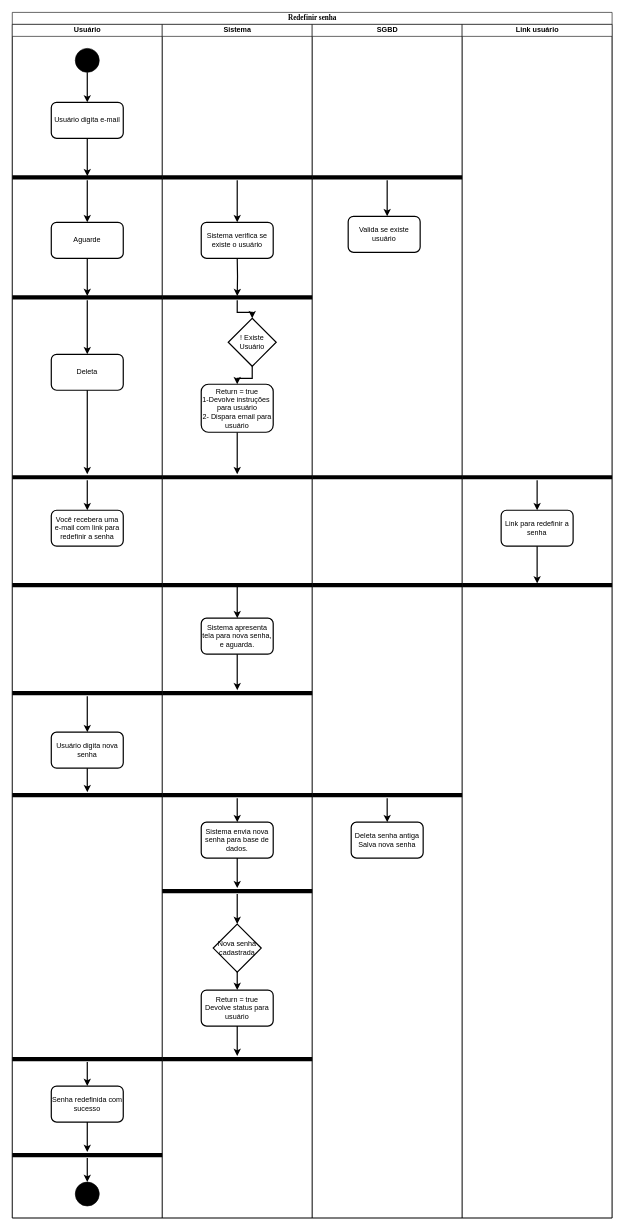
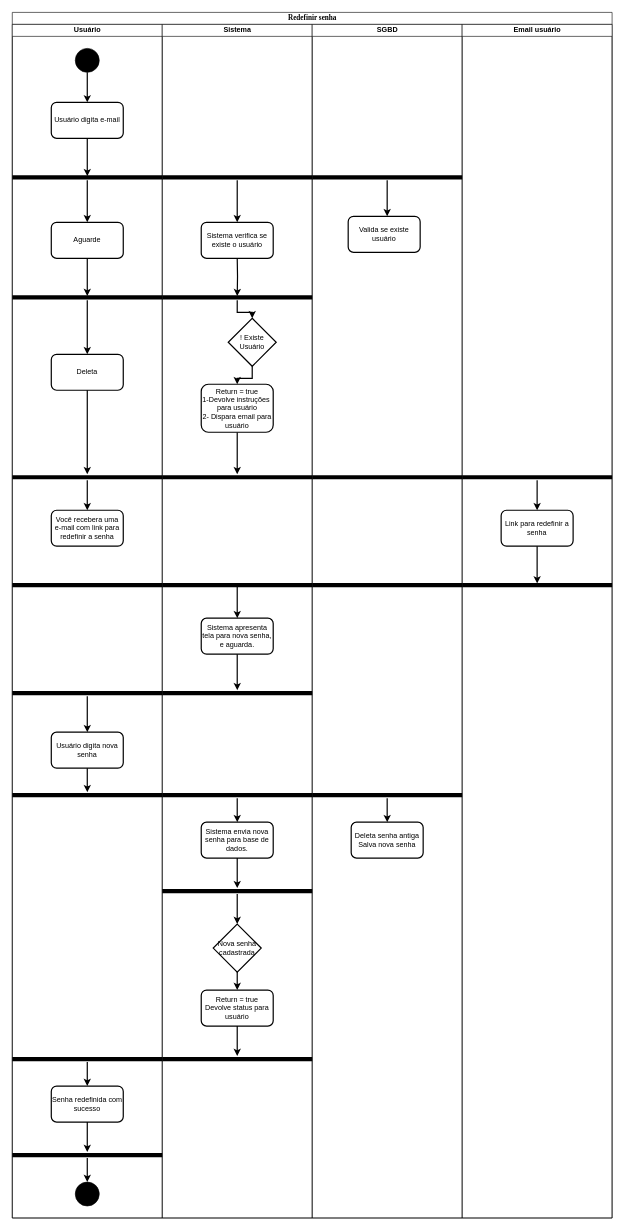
(538, 30) -> (538, 30)
